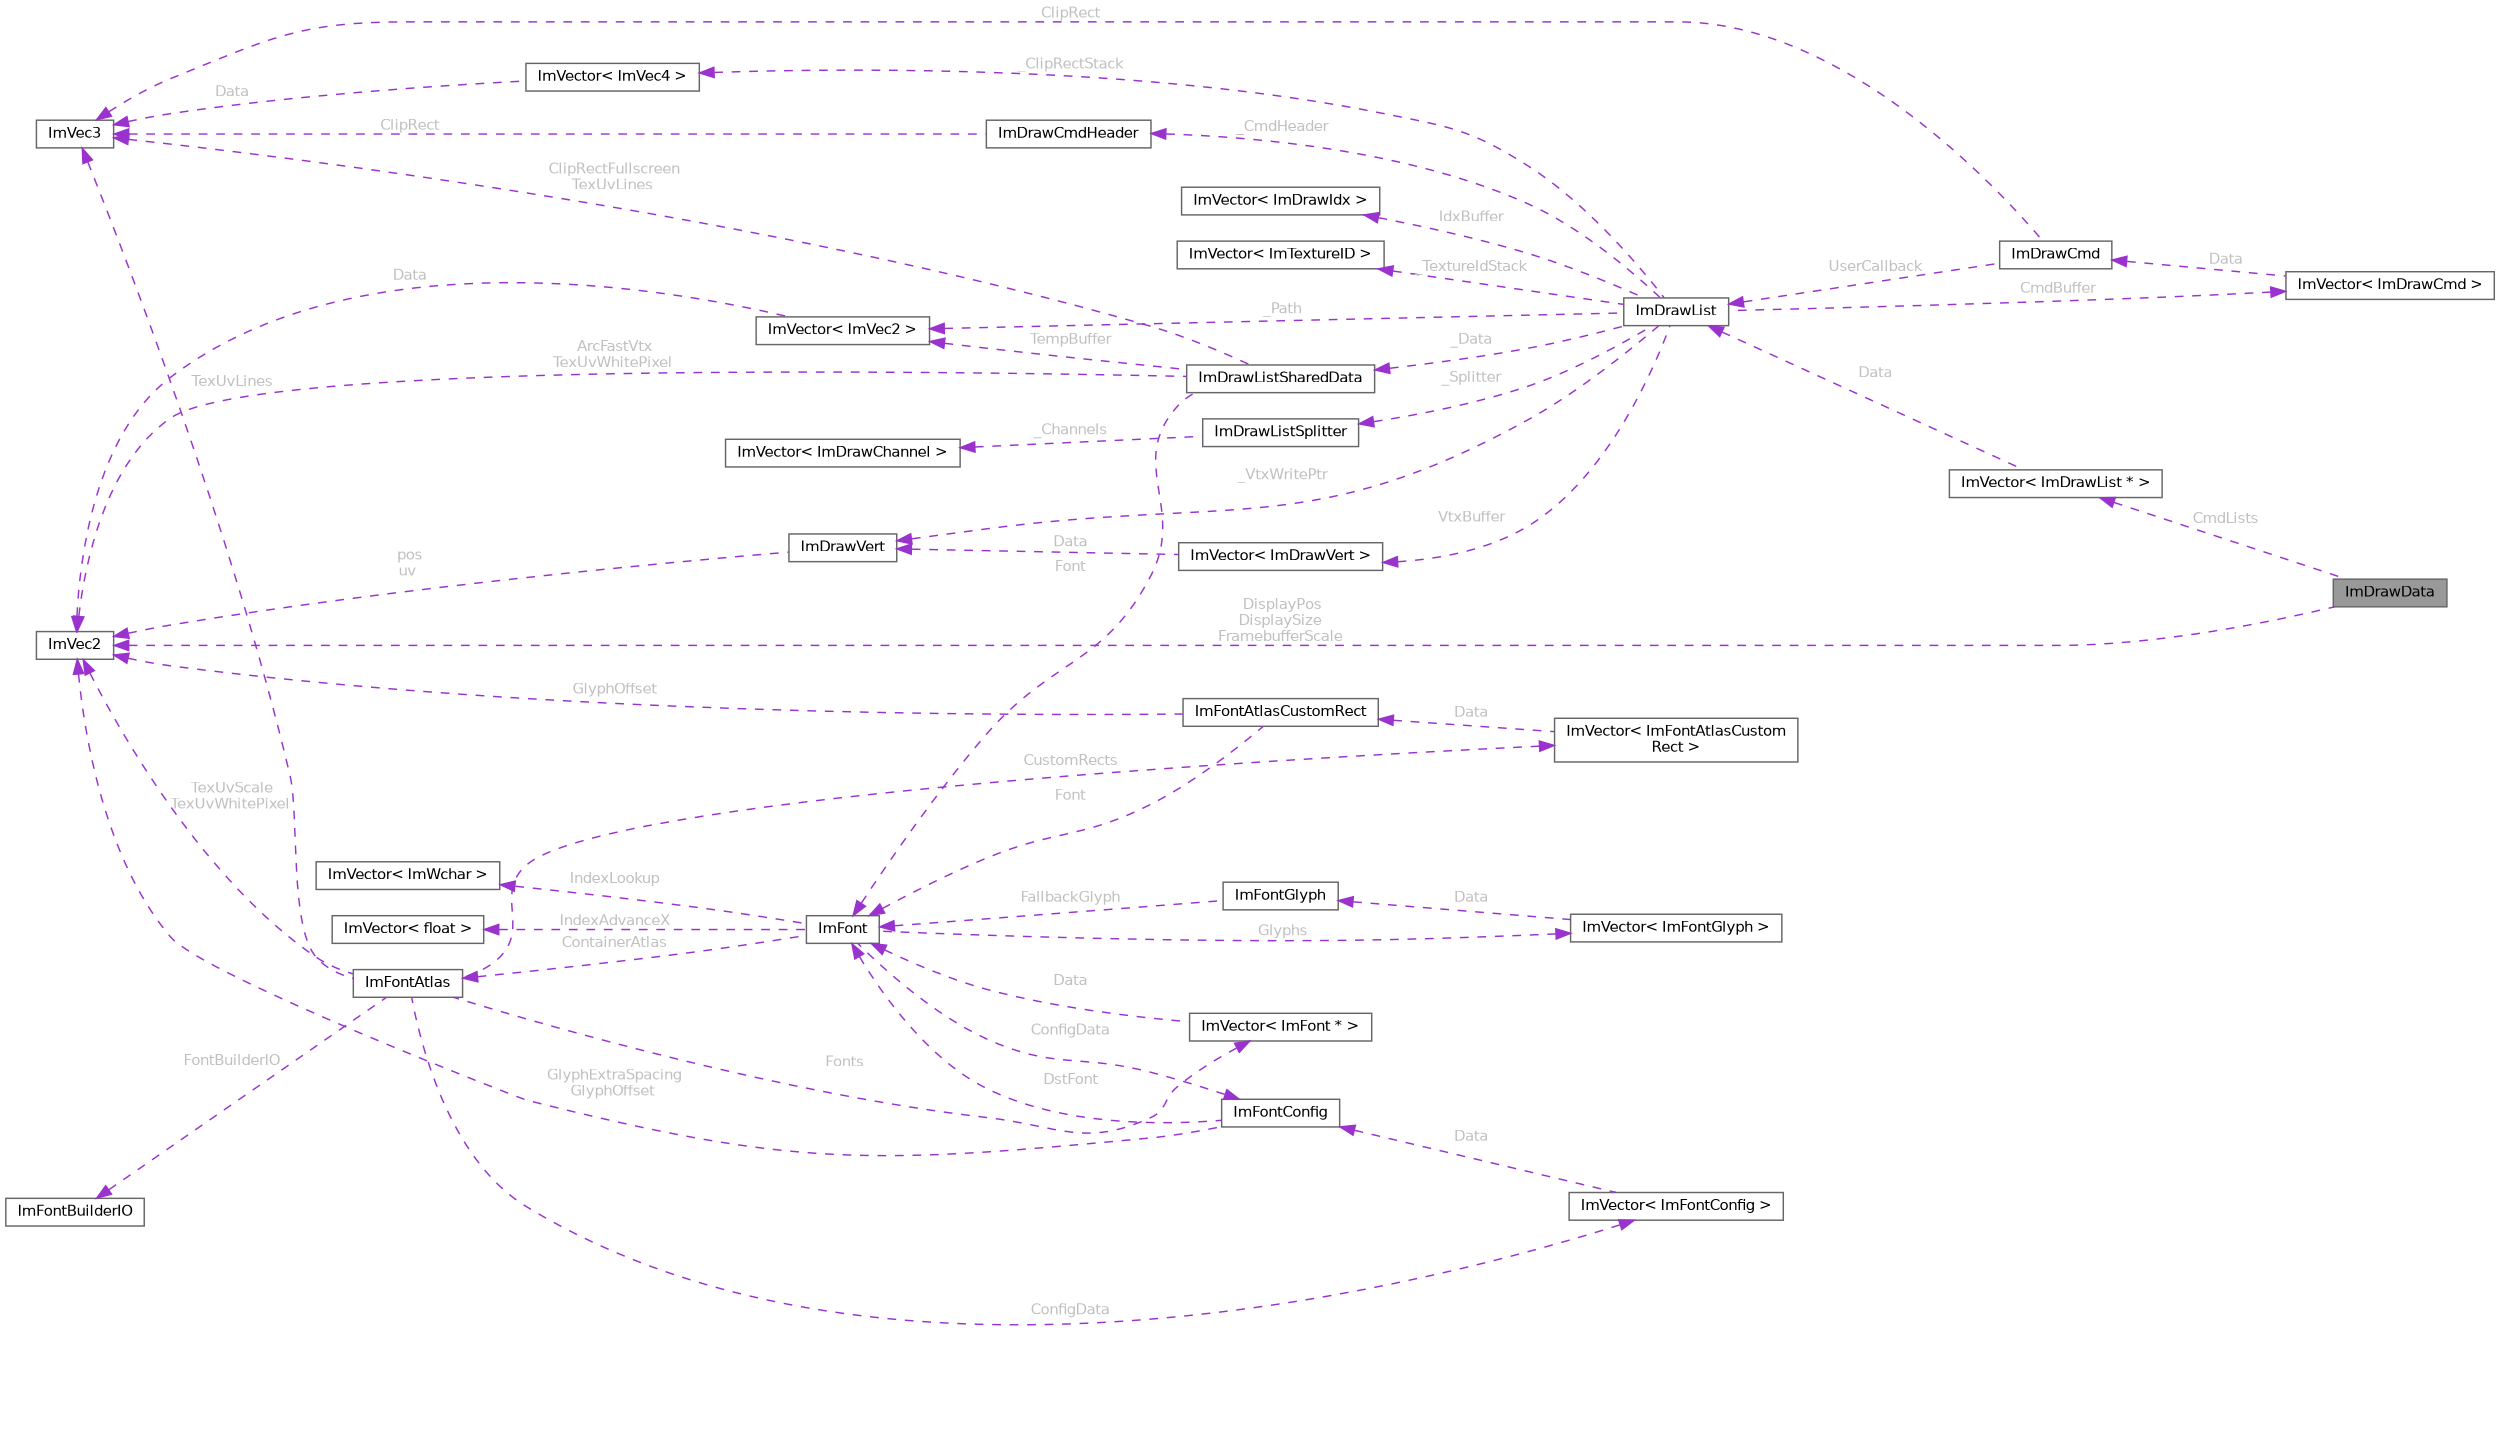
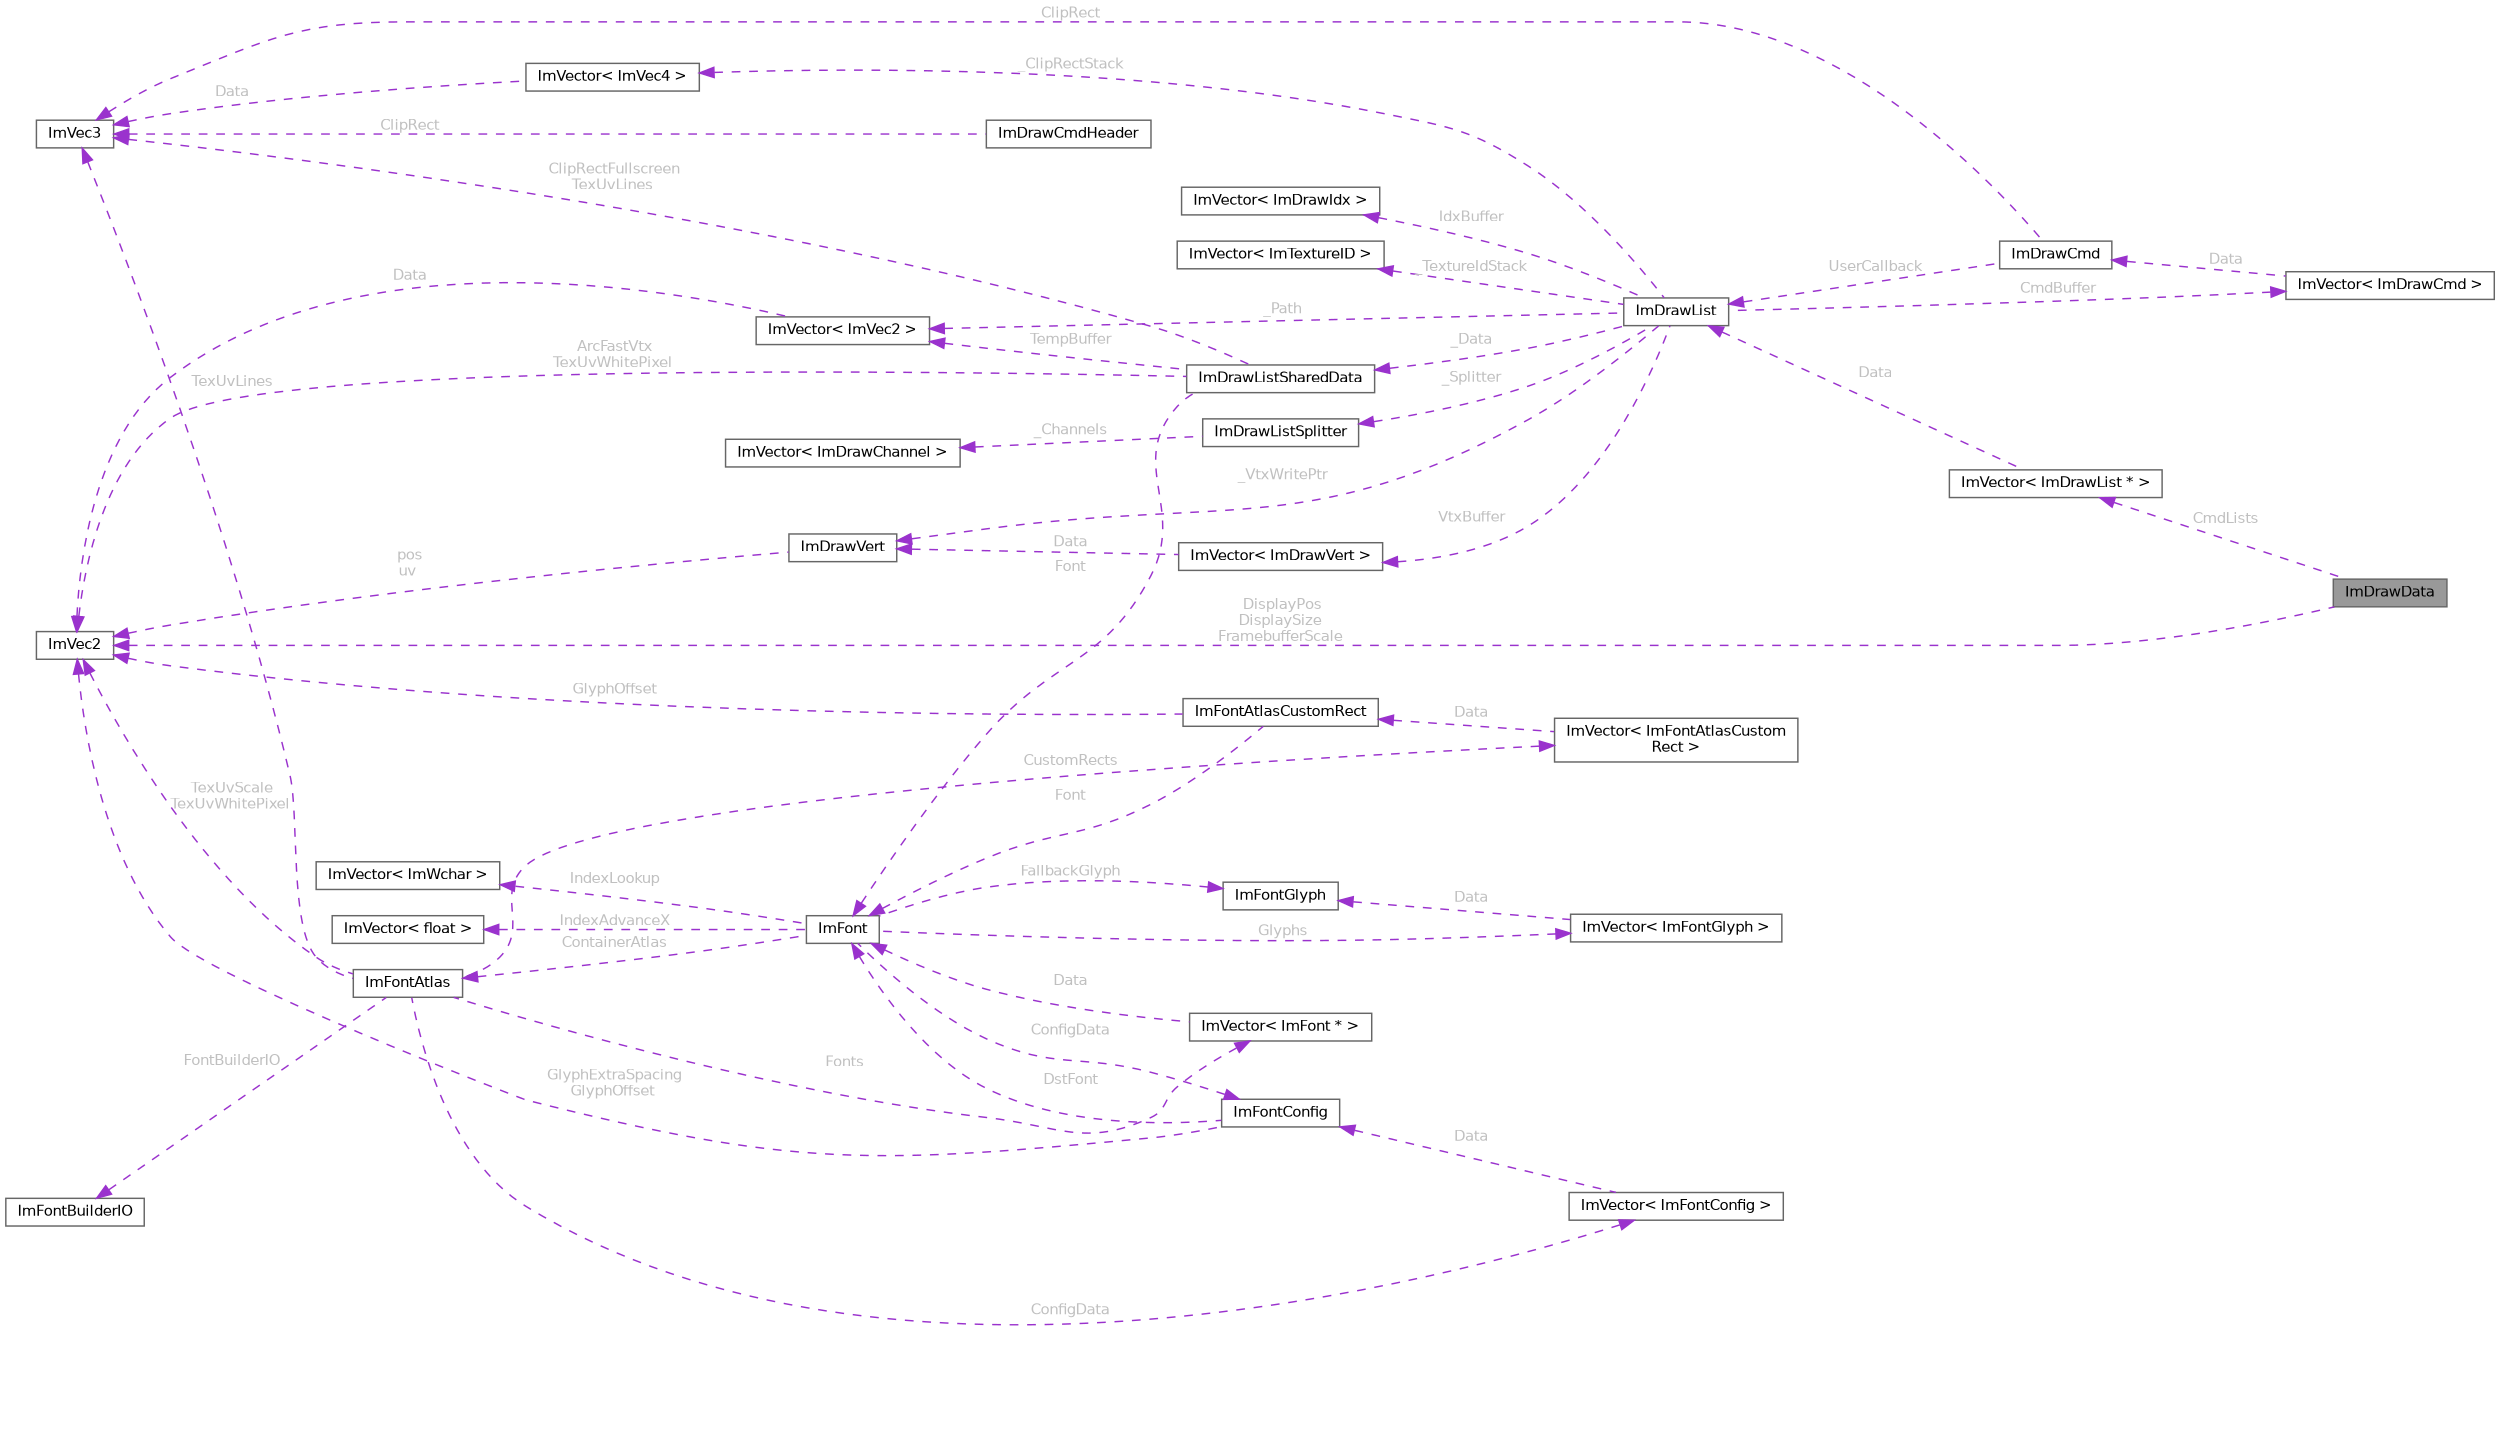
(1430, 170) -> none
(1059, 913) -> (1042, 882)
